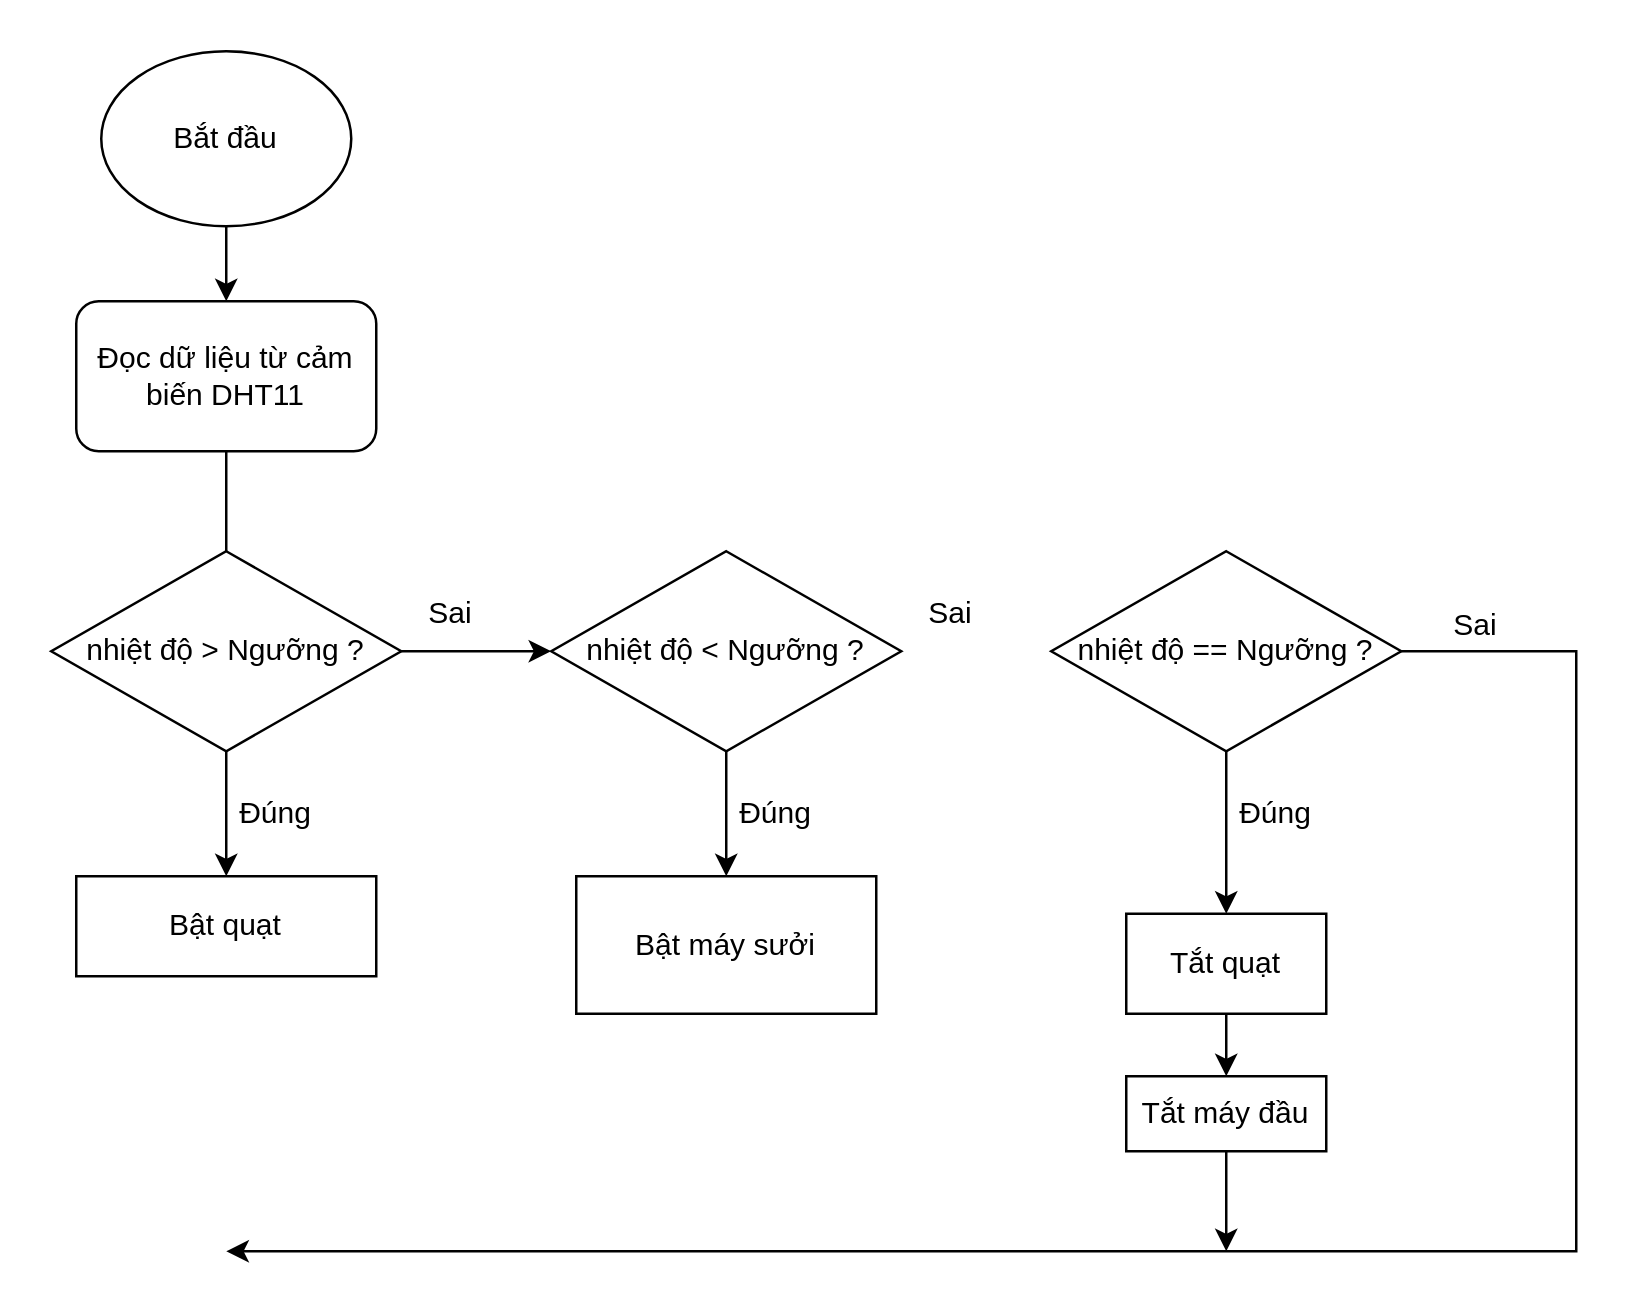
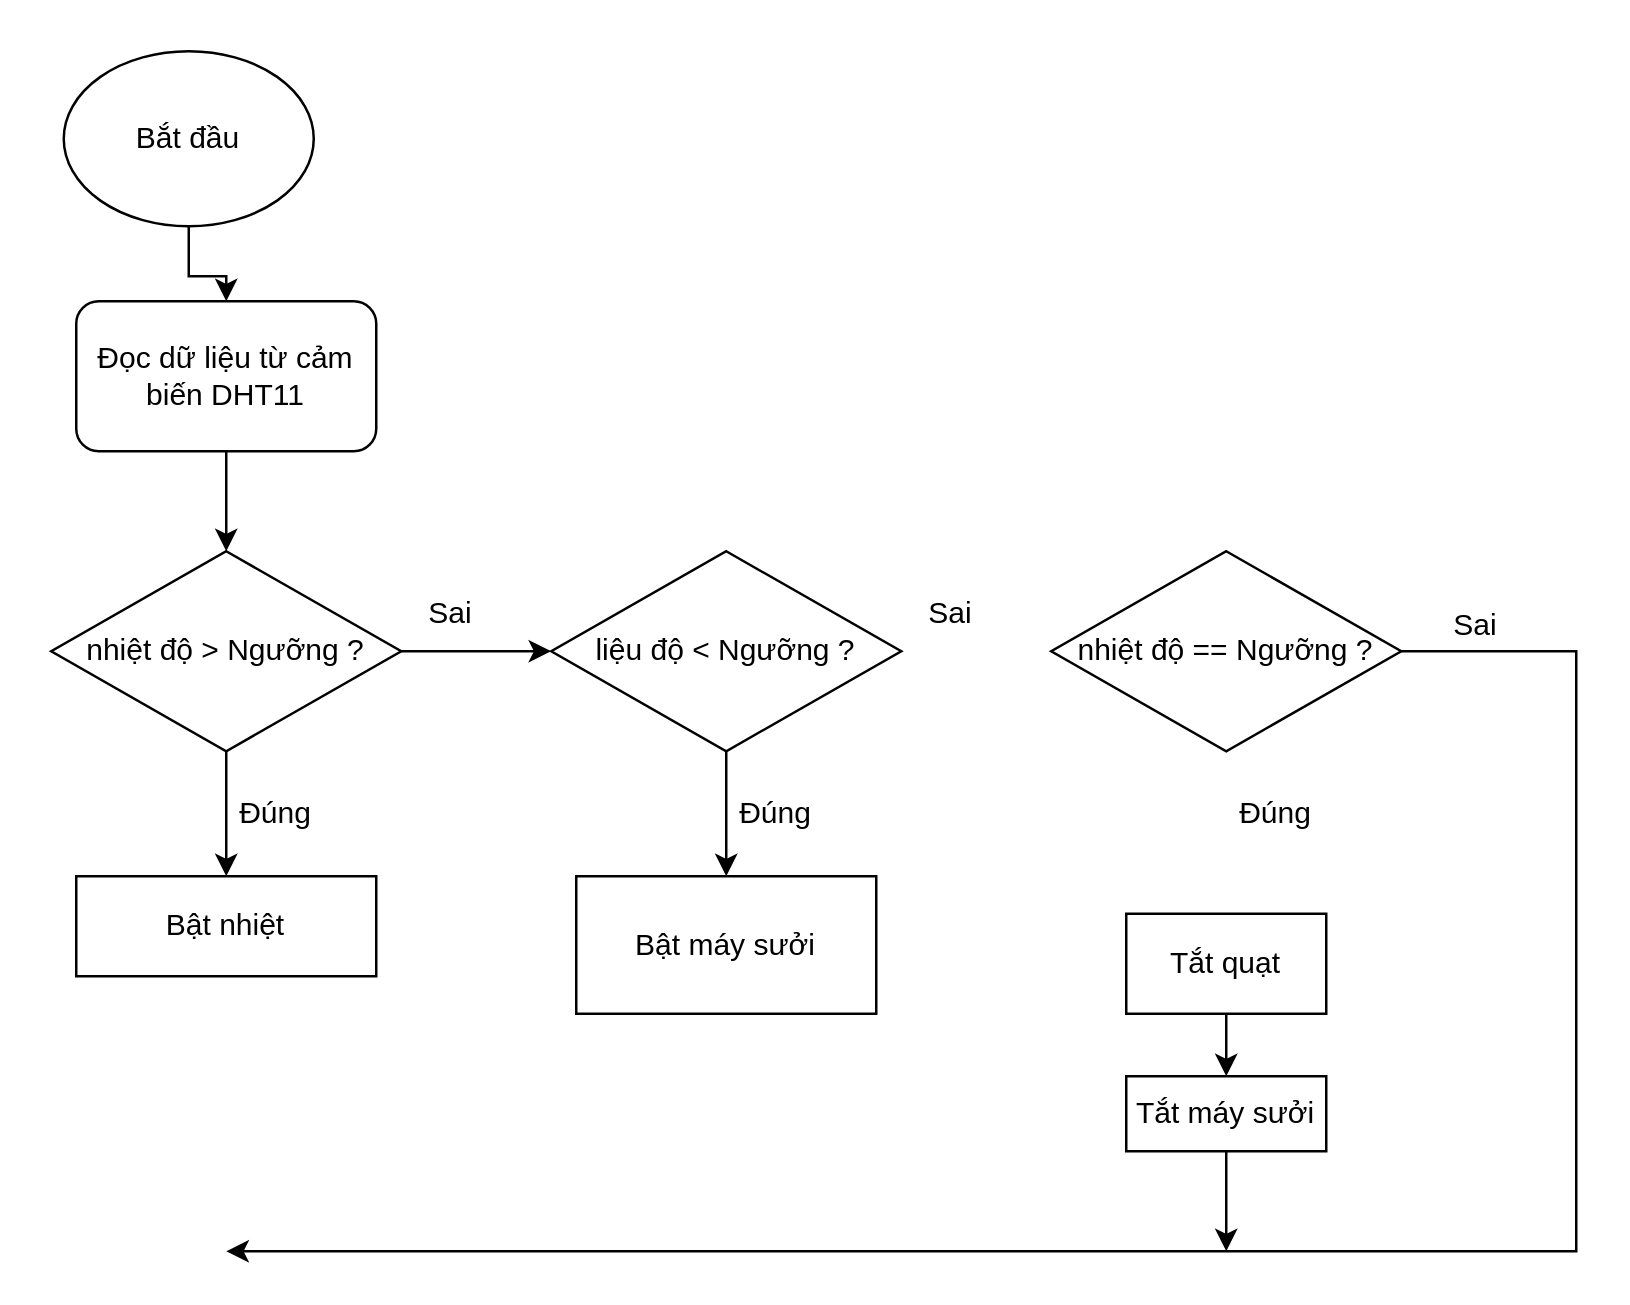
(226, 139) -> (189, 139)
(226, 540) -> (226, 533)
(726, 651) -> (726, 651)
(1226, 825) -> none
(226, 926) -> (226, 926)
(1226, 1114) -> (1226, 1114)
